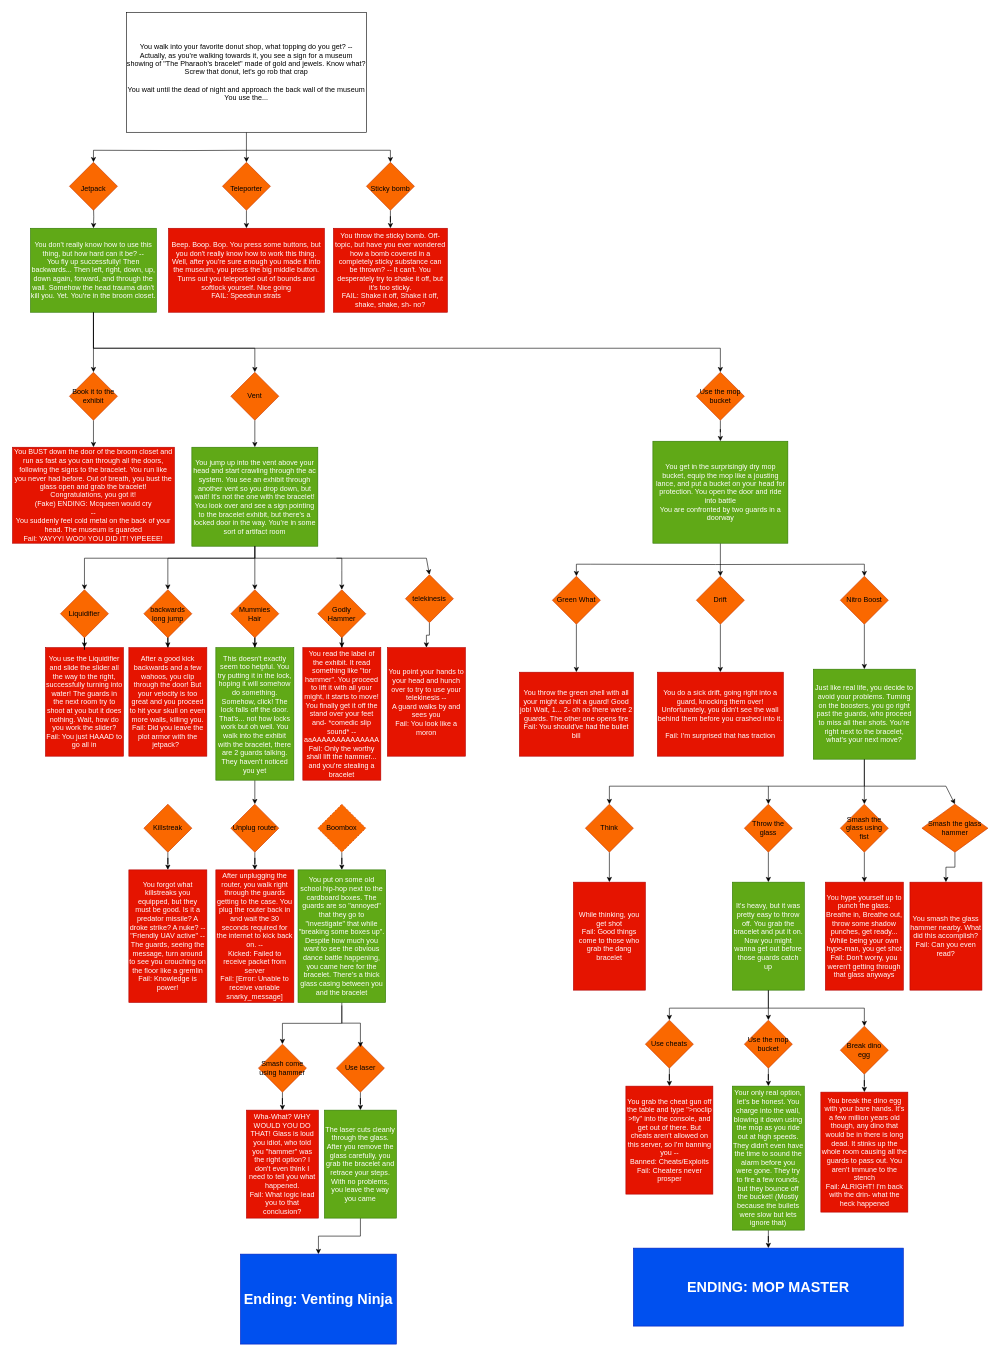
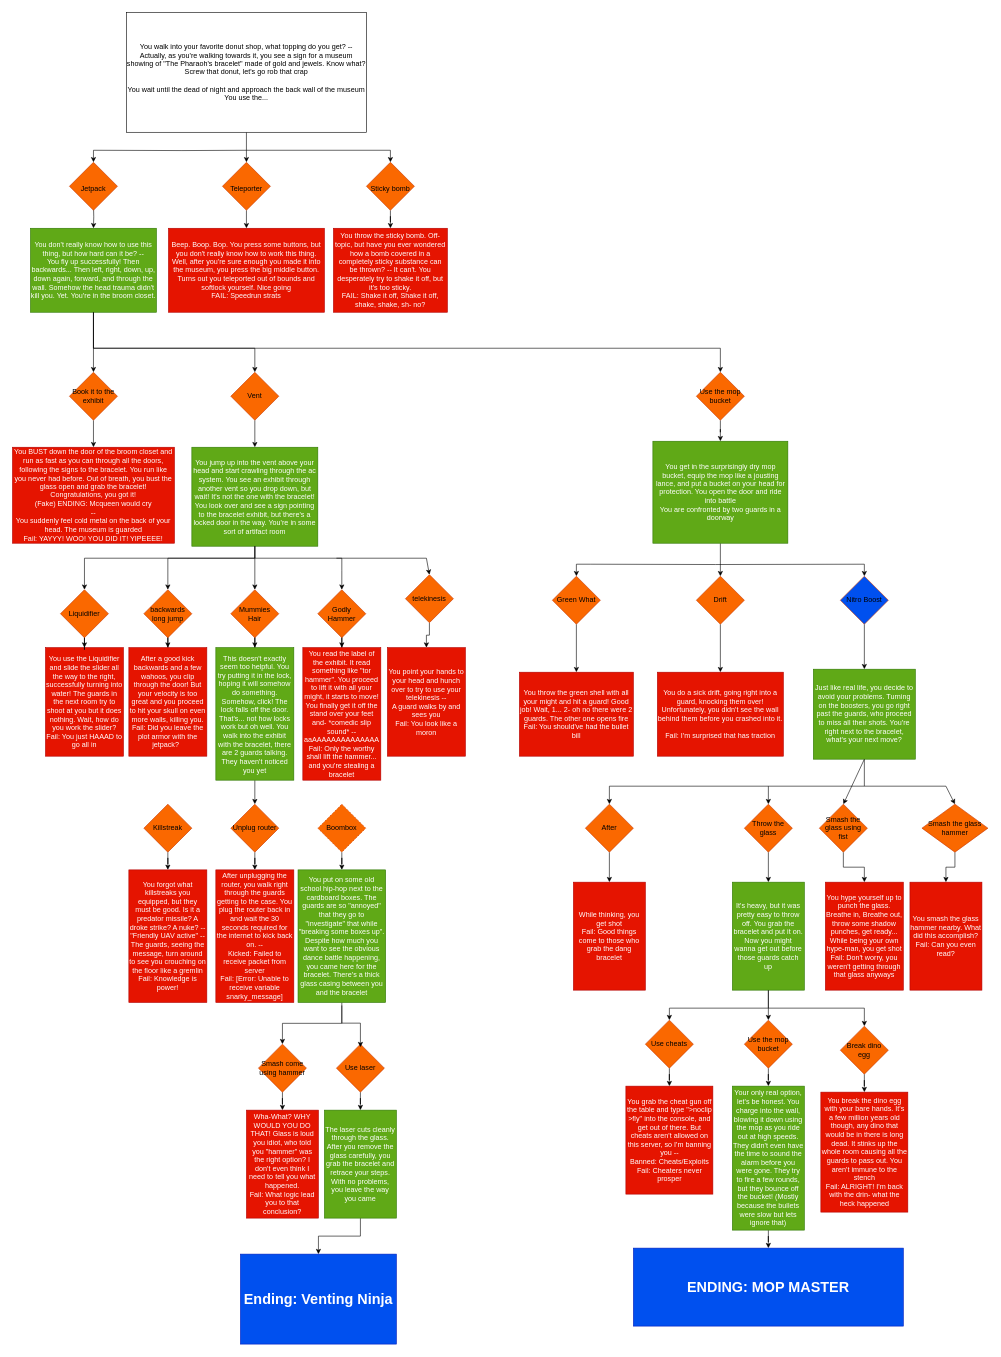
(864, 600) -> (864, 600)
(609, 828) -> (609, 828)
(864, 828) -> (843, 828)
